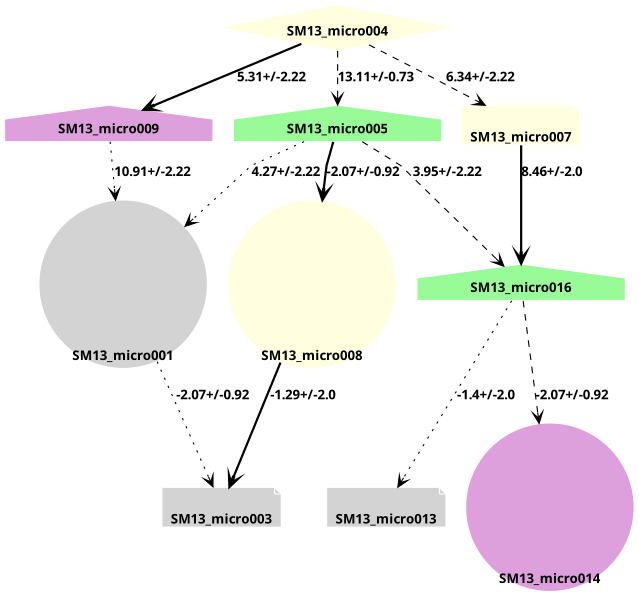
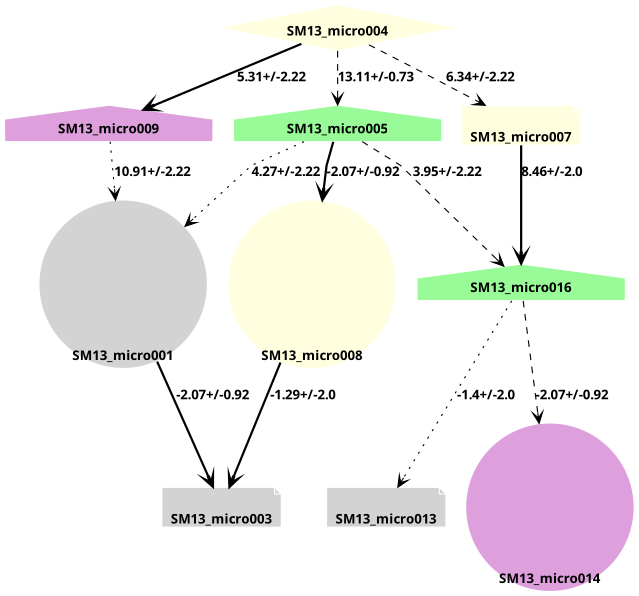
(183, 419) -> (183, 419)
